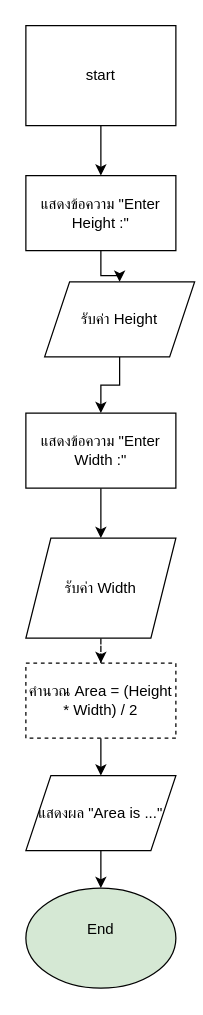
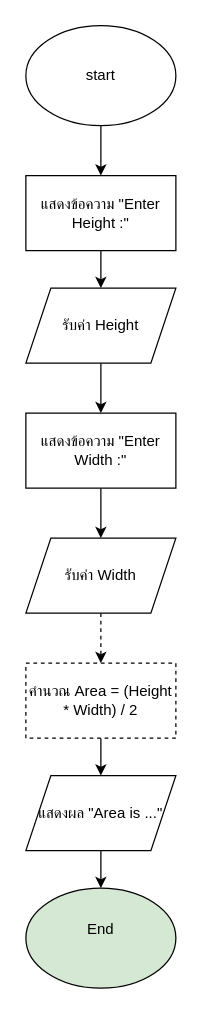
(101, 76) -> (101, 76)
(119, 319) -> (101, 326)
(101, 588) -> (101, 576)
